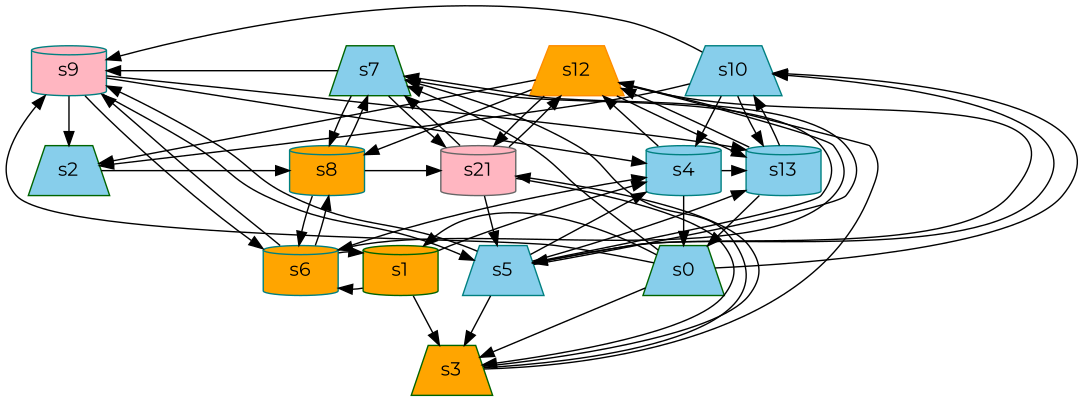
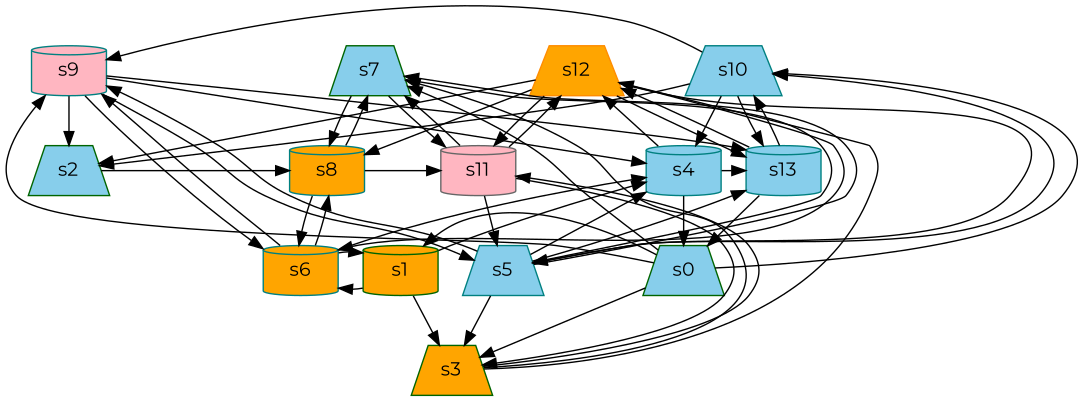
(229, 71) -> none
(478, 171) -> (478, 171)
